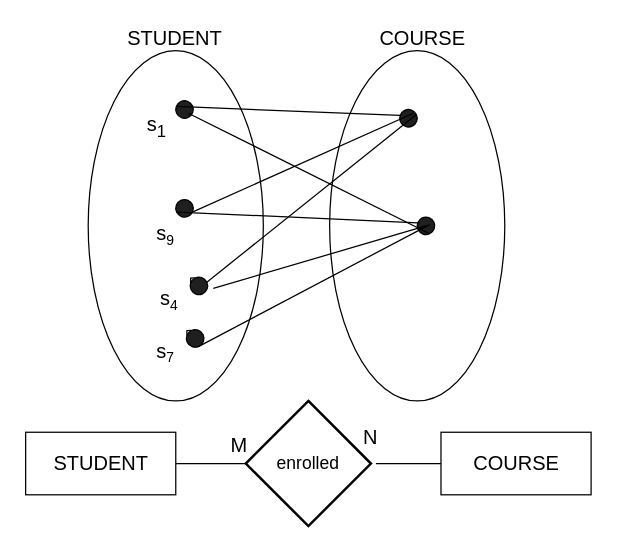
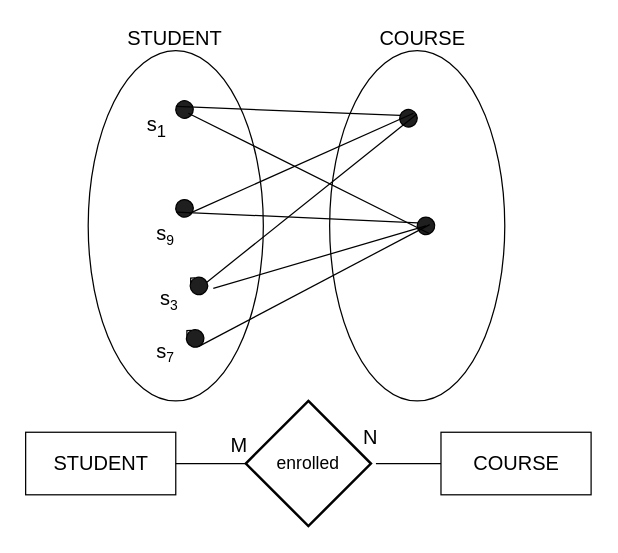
(169, 299) -> (169, 299)
